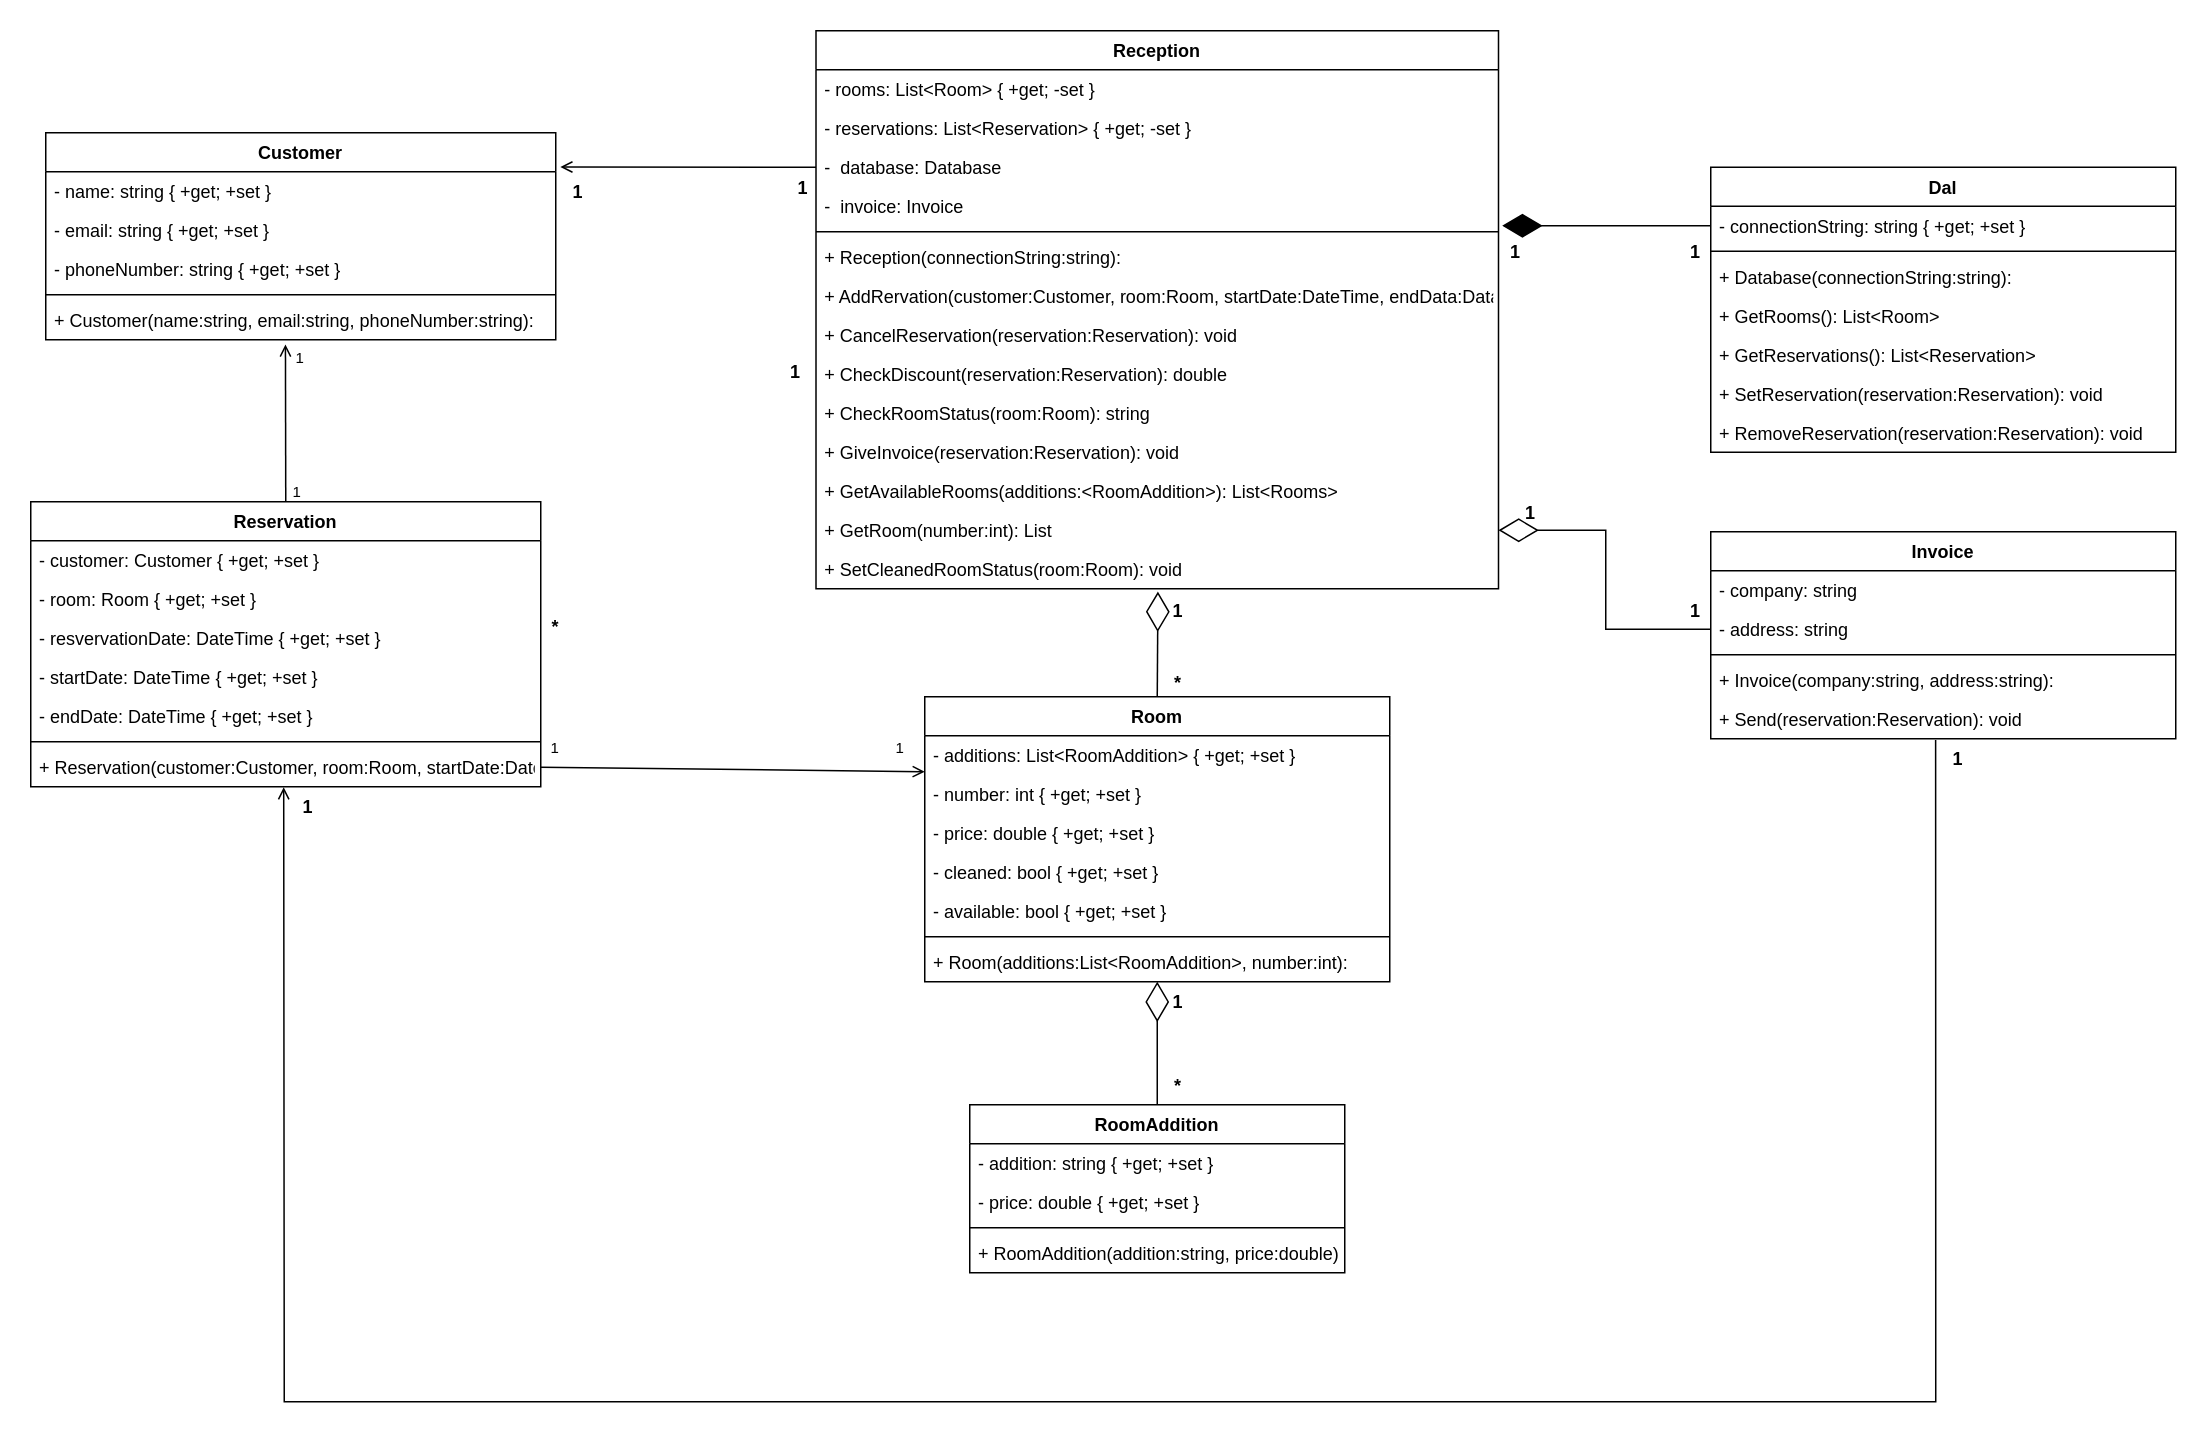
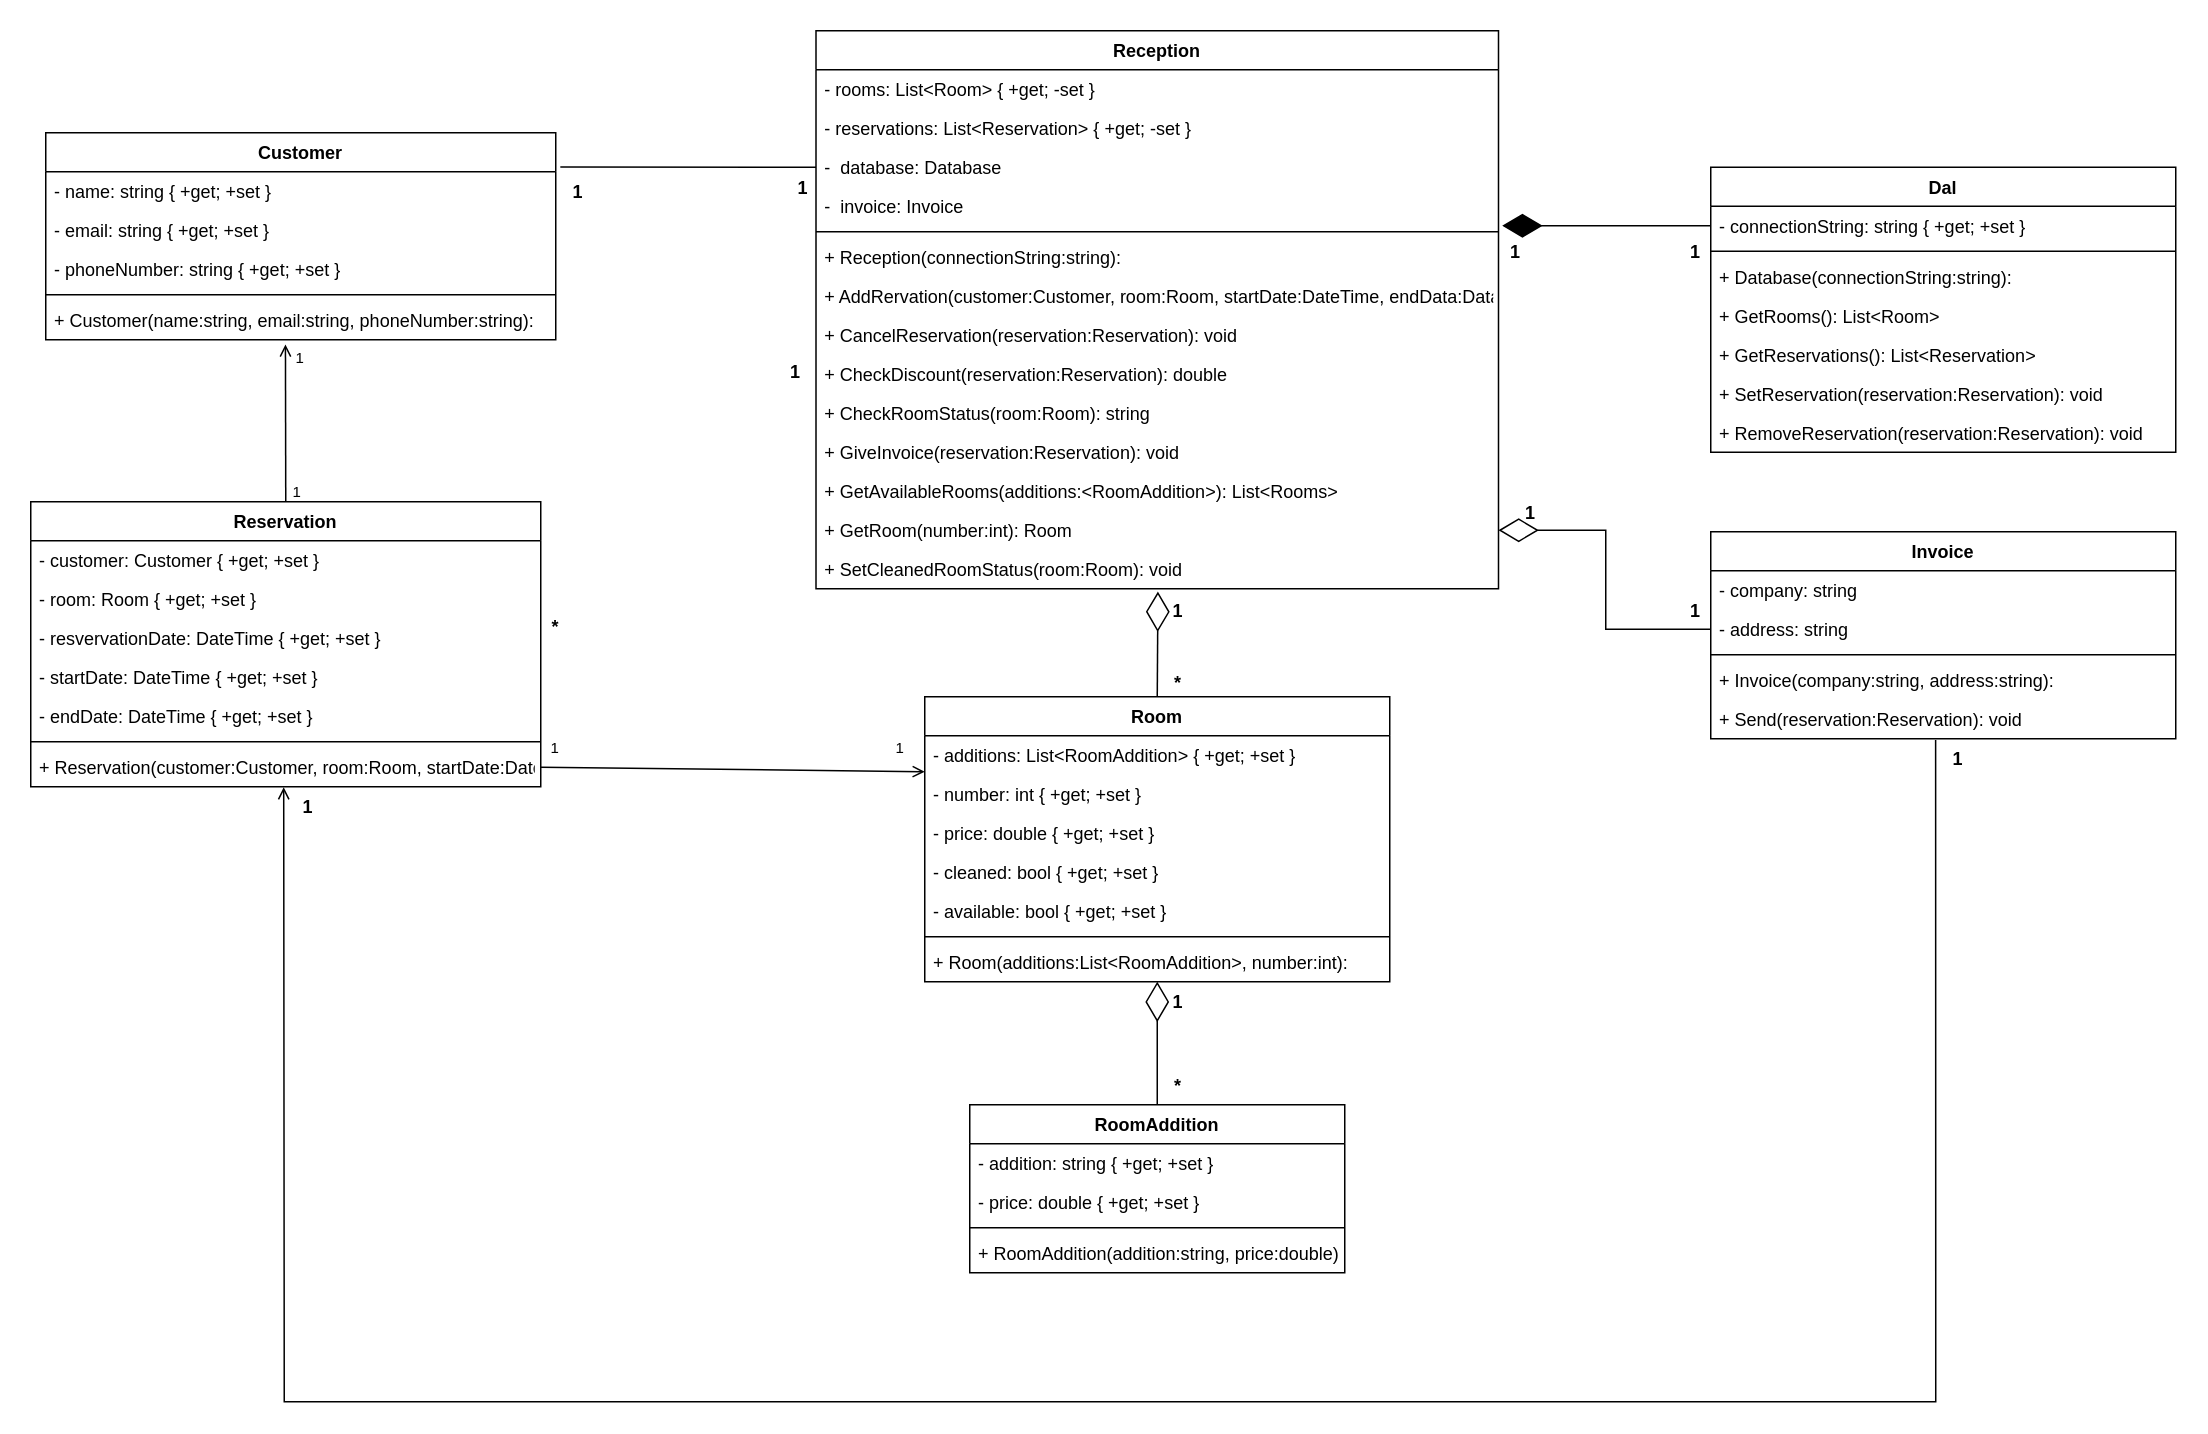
(567, 167) -> (566, 167)
(946, 531) -> (949, 531)
